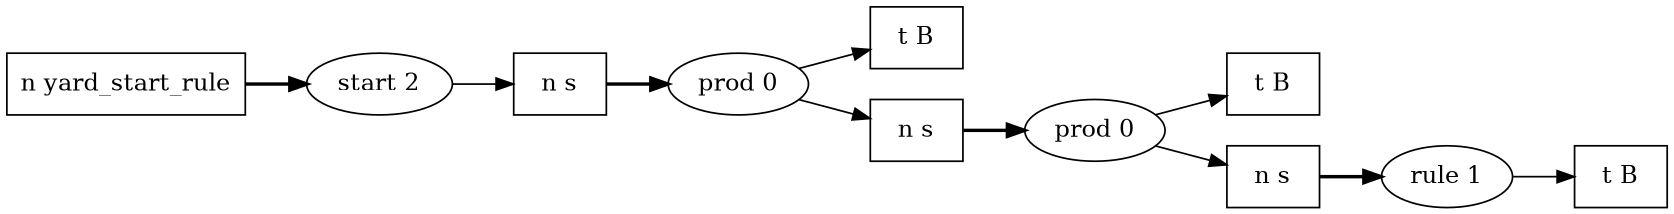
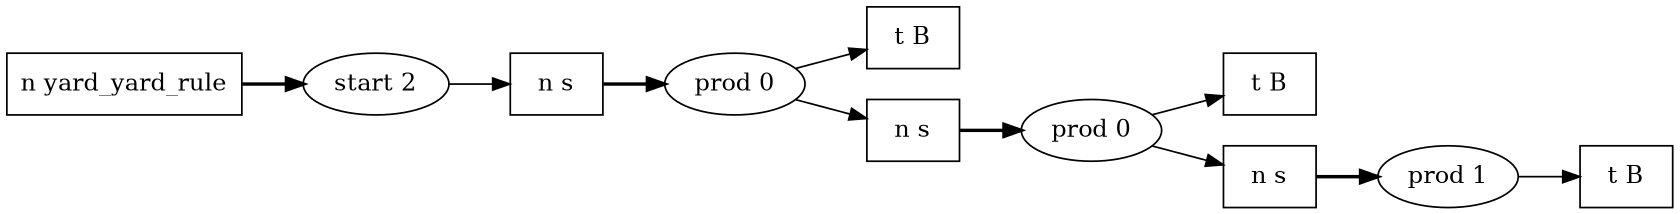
(126, 84) -> (124, 84)
(1447, 177) -> (1448, 177)
